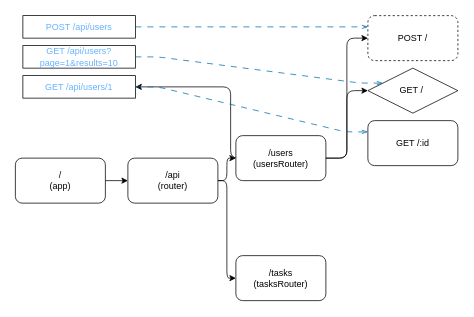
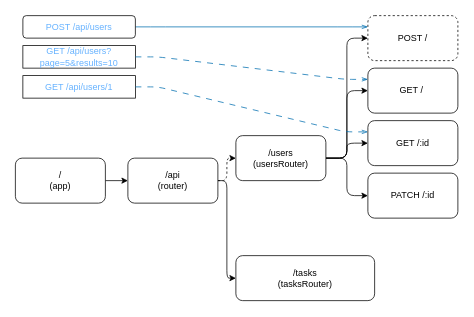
(79, 27) -> (79, 27)
(252, 27) -> (252, 27)
(79, 57) -> (79, 57)
(413, 90) -> (413, 90)
(231, 93) -> (354, 143)
(227, 166) -> (227, 166)
none -> (353, 195)
none -> (413, 195)
(281, 278) -> (305, 278)
